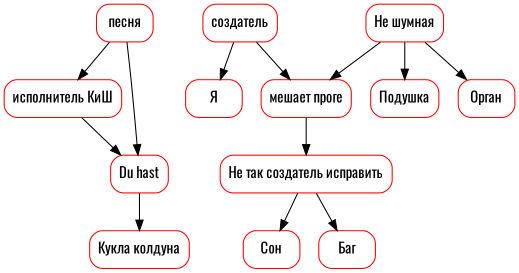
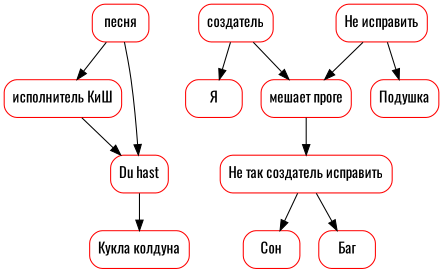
(405, 23) -> (382, 23)
(487, 99) -> none
